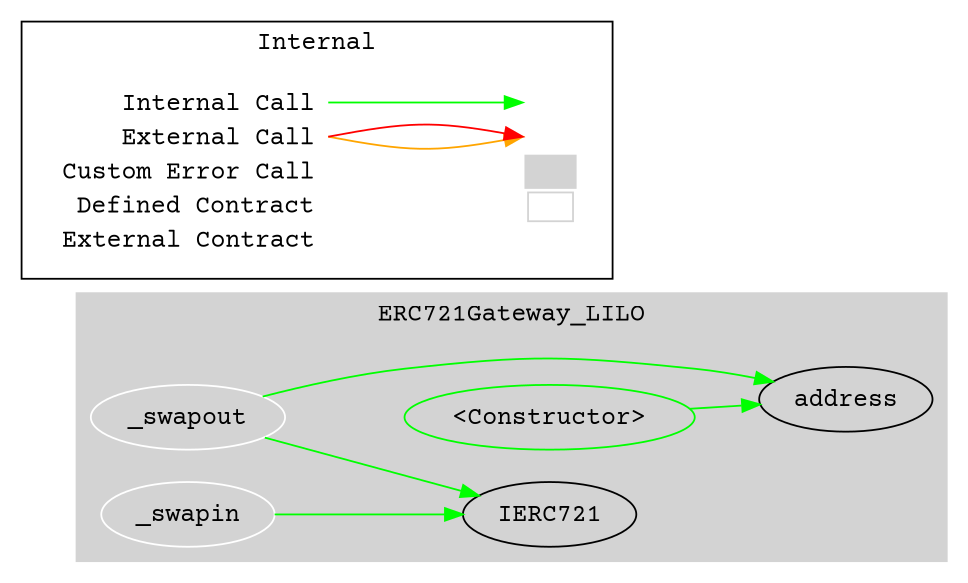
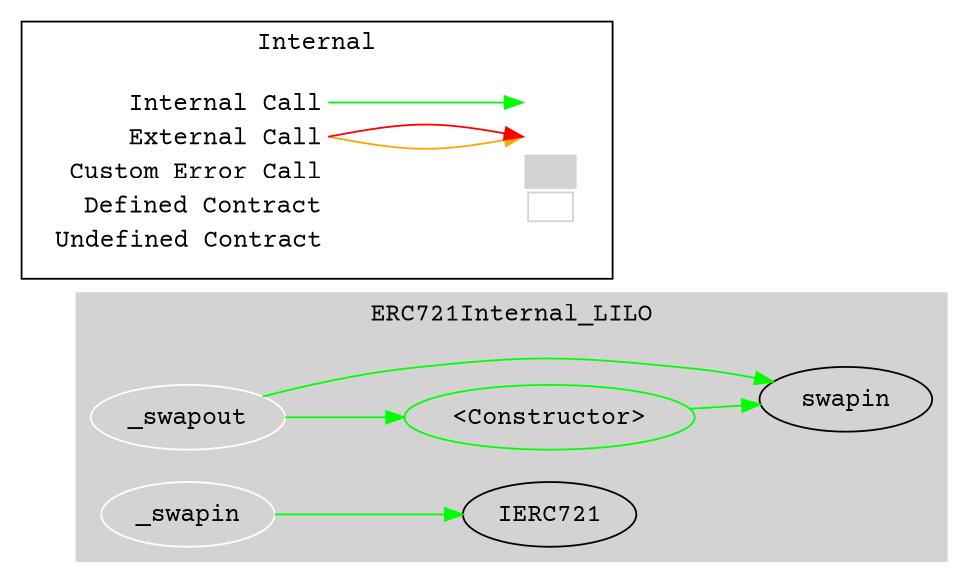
(189, 239) -> (189, 239)
(512, 314) -> (512, 314)
(846, 399) -> (846, 399)
(363, 464) -> (335, 417)
